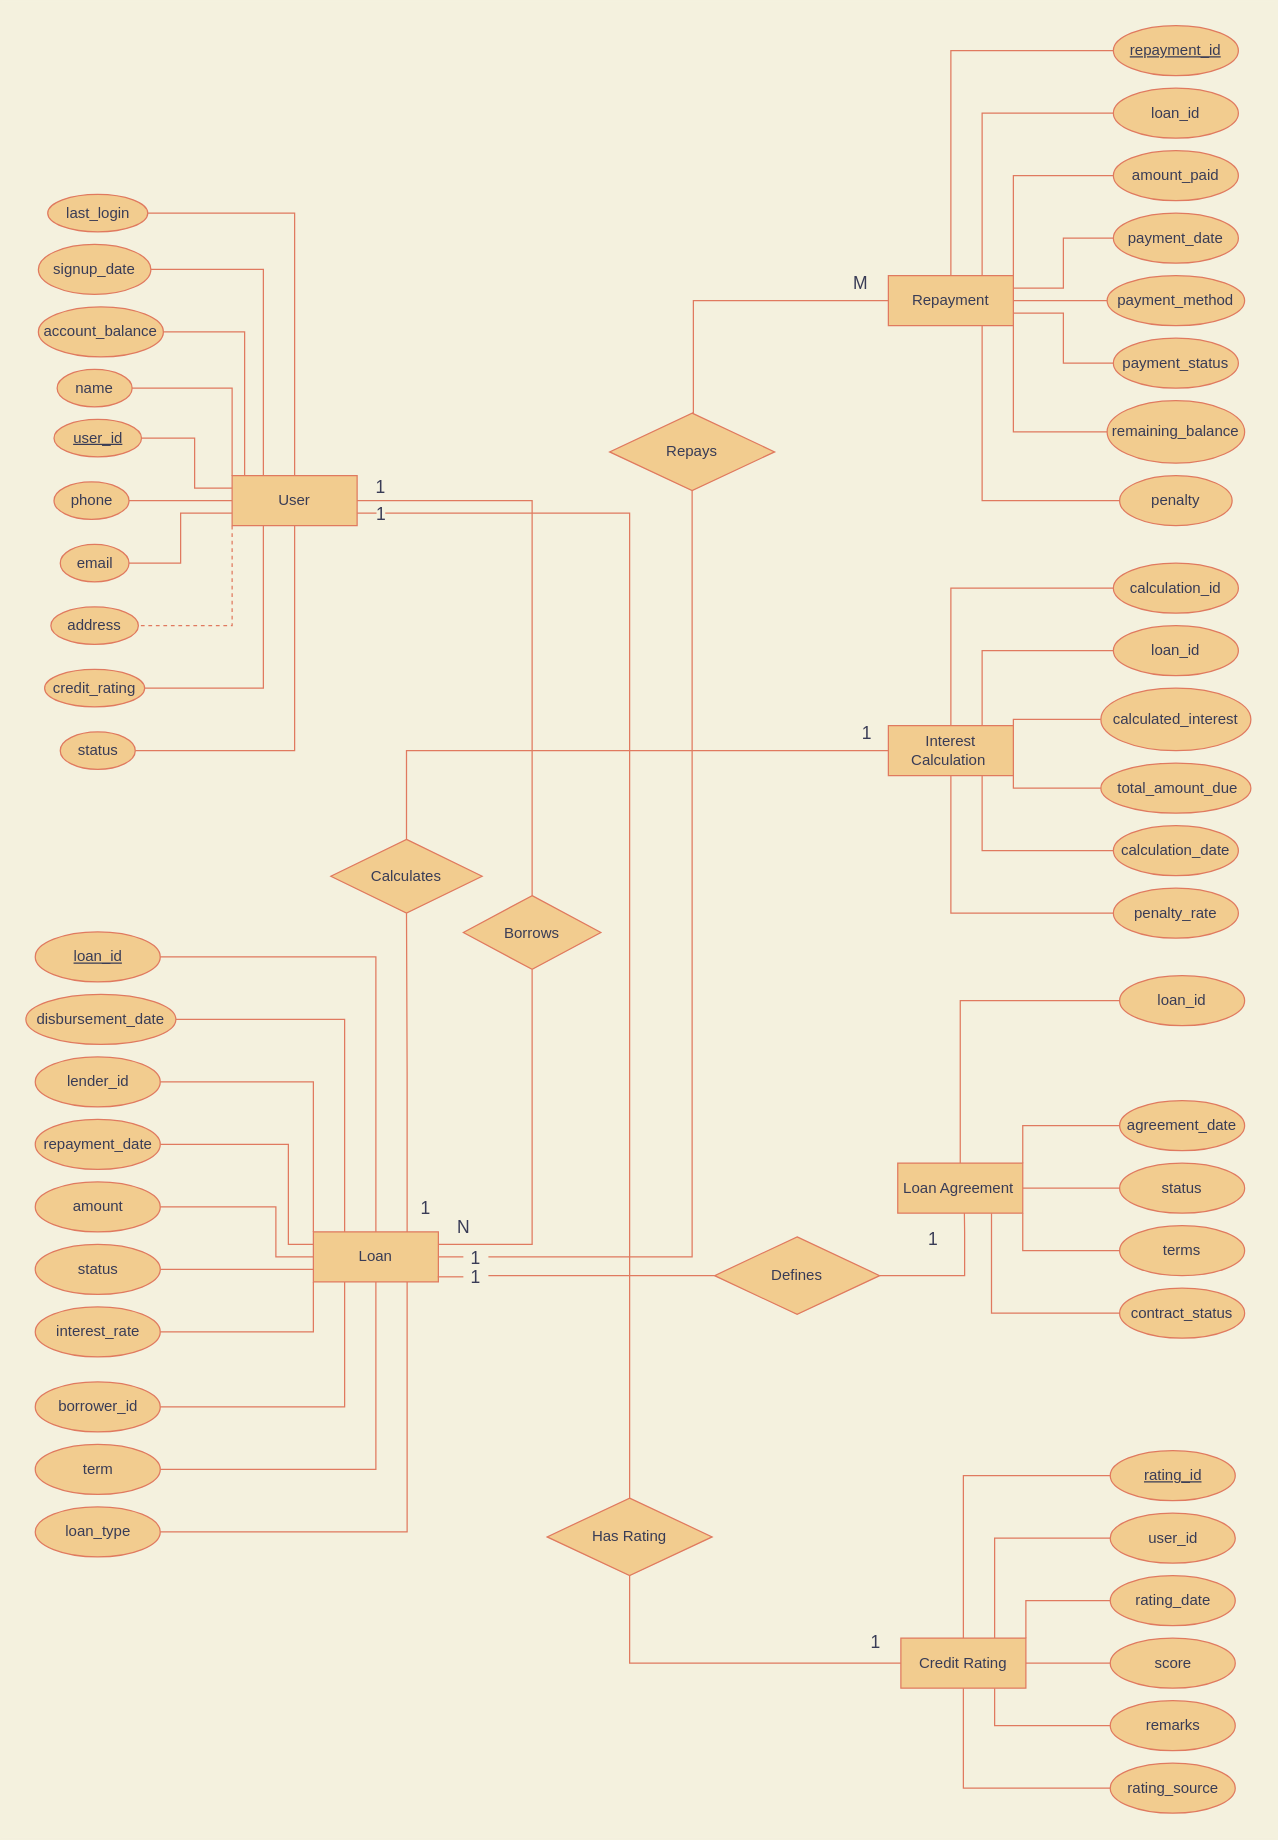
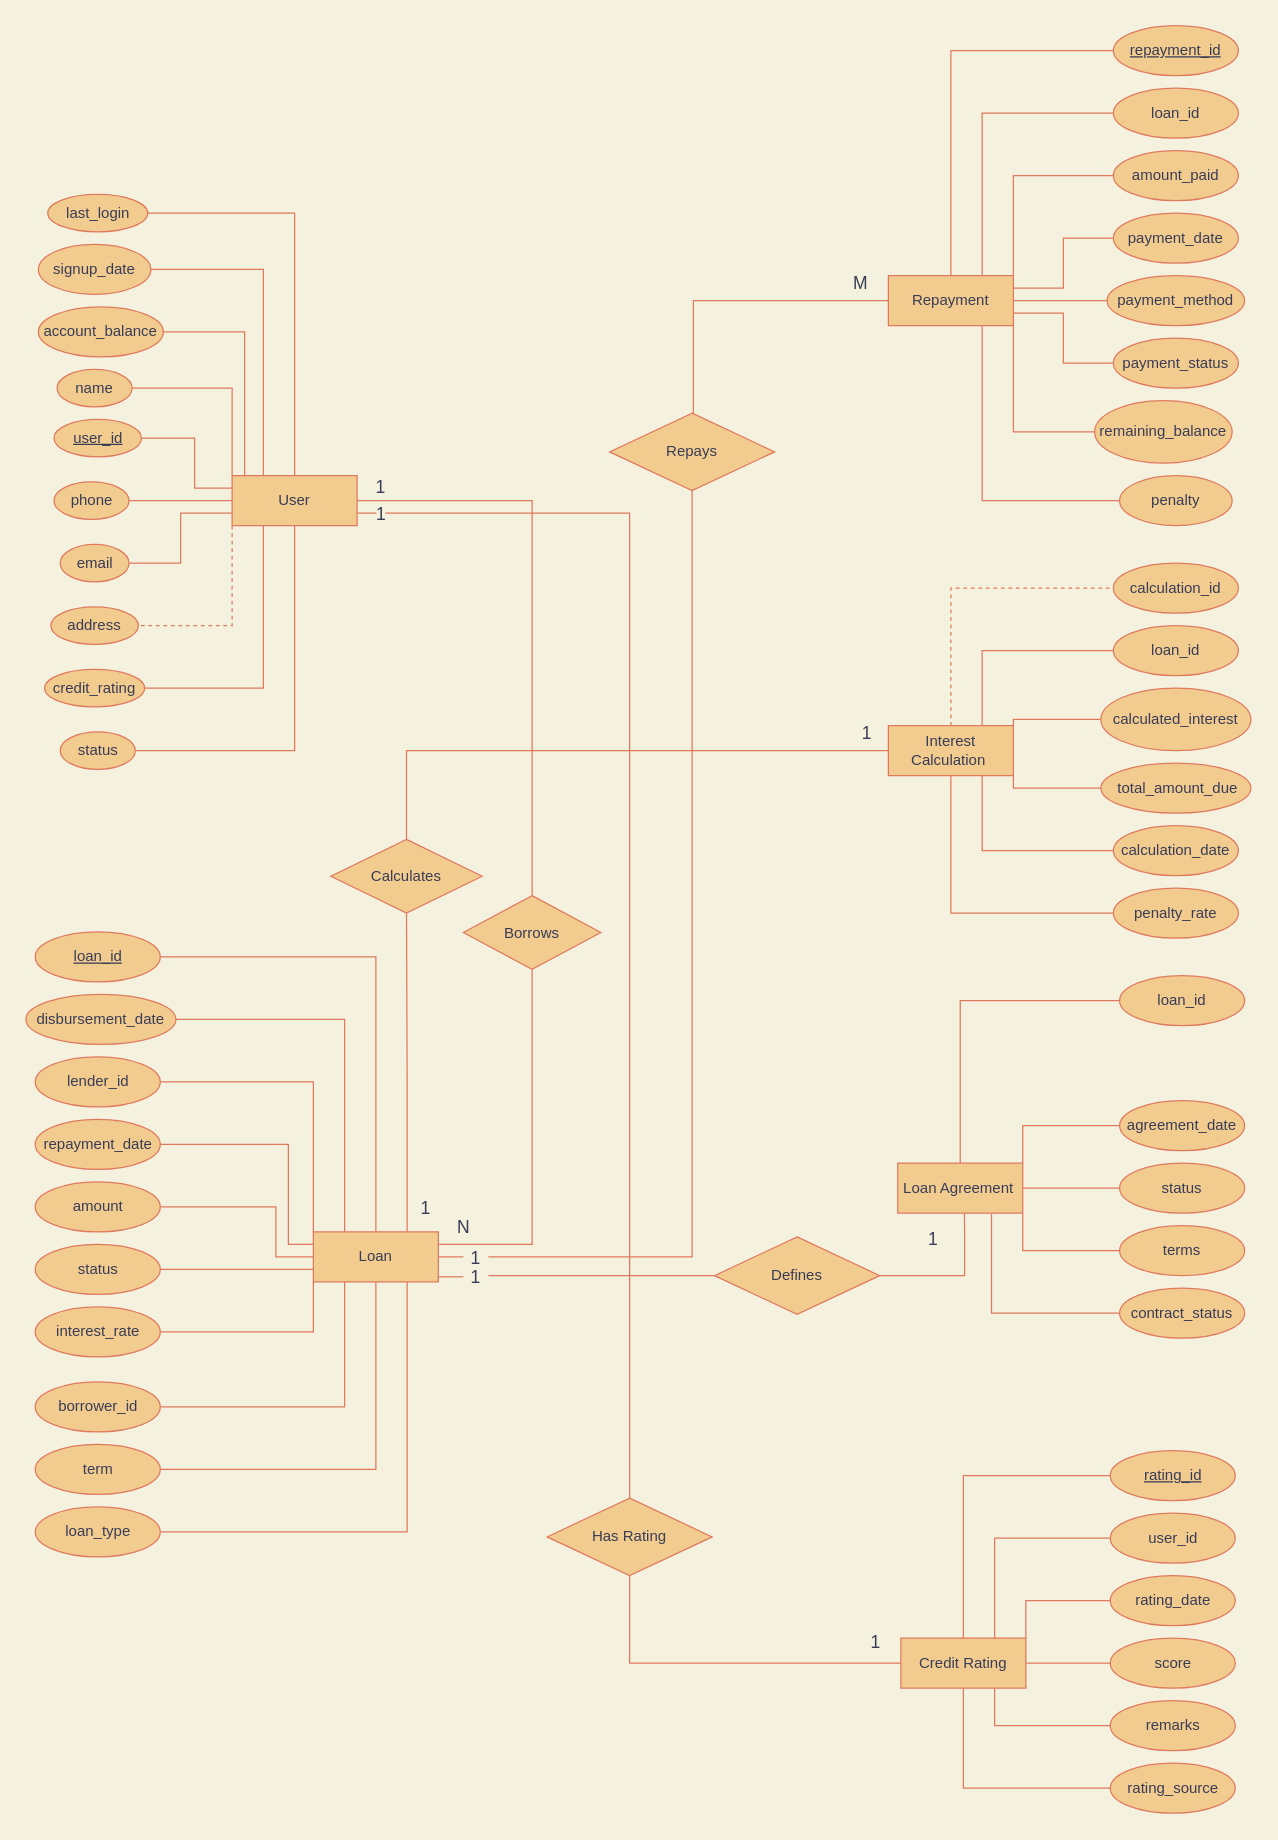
(1176, 432) -> (1163, 432)
(965, 588) -> (965, 588)
